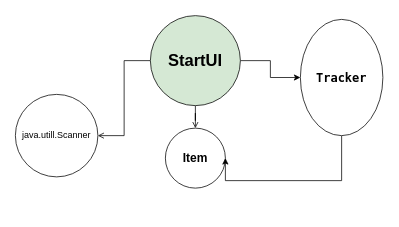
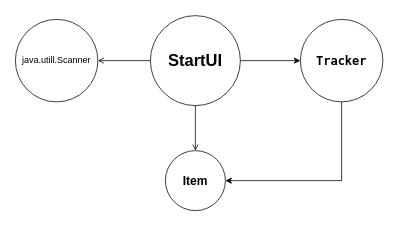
(195, 60) -> (195, 60)
(342, 77) -> (342, 60)
(57, 135) -> (57, 60)
(195, 158) -> (195, 180)
